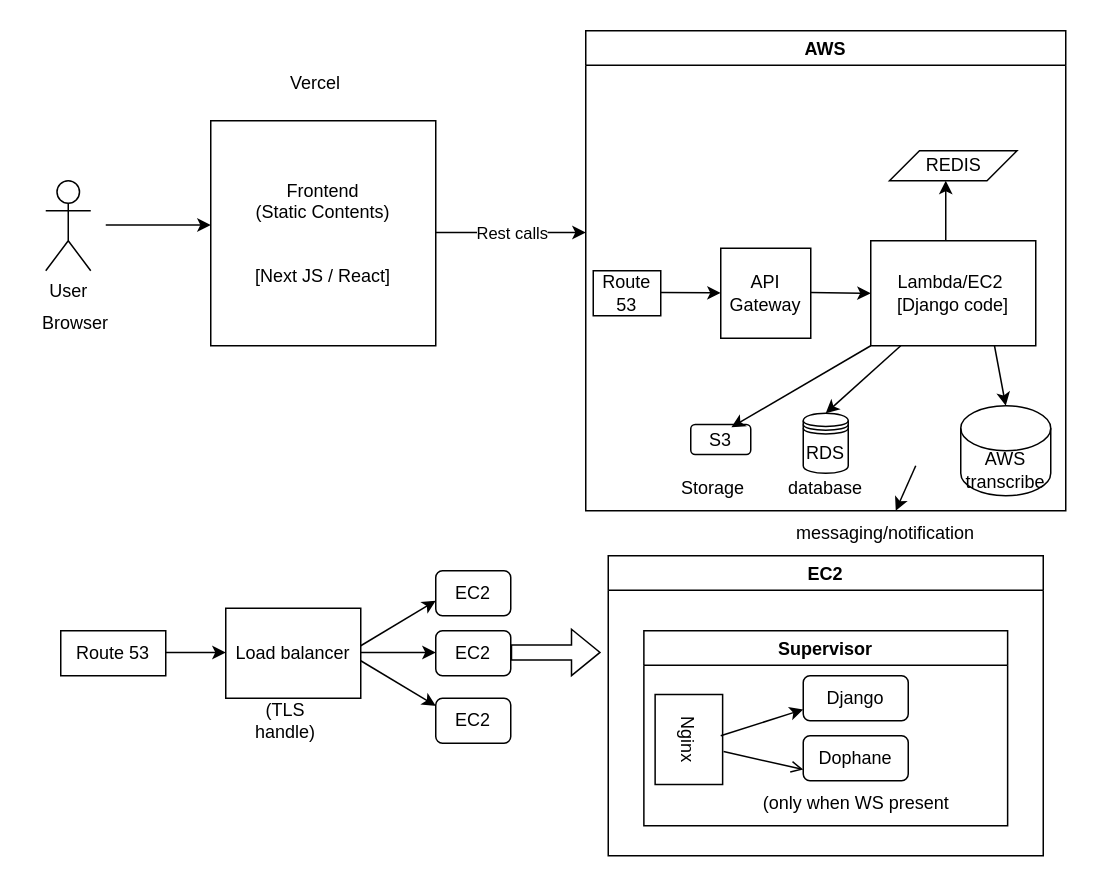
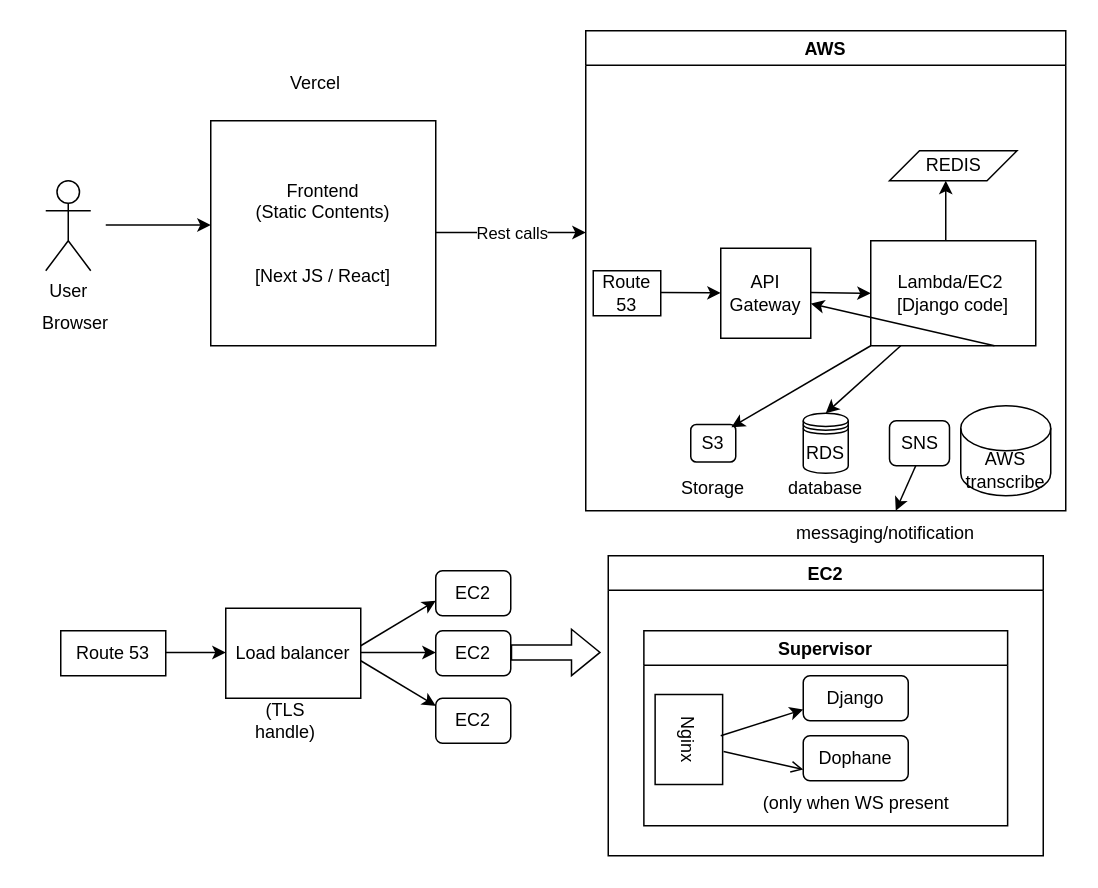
(999, 371) -> (907, 326)
(721, 440) -> (713, 443)
none -> (920, 443)
